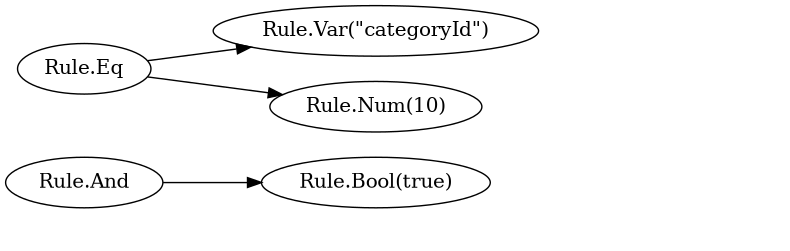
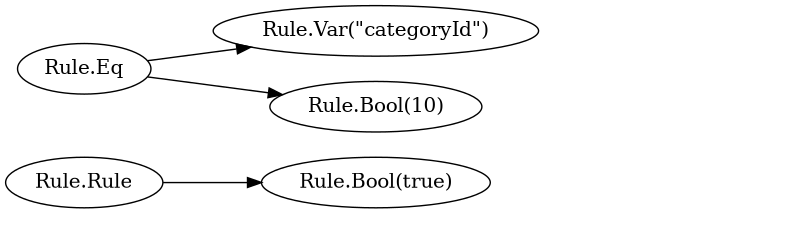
(376, 107) -> (376, 107)
(84, 183) -> (84, 183)
